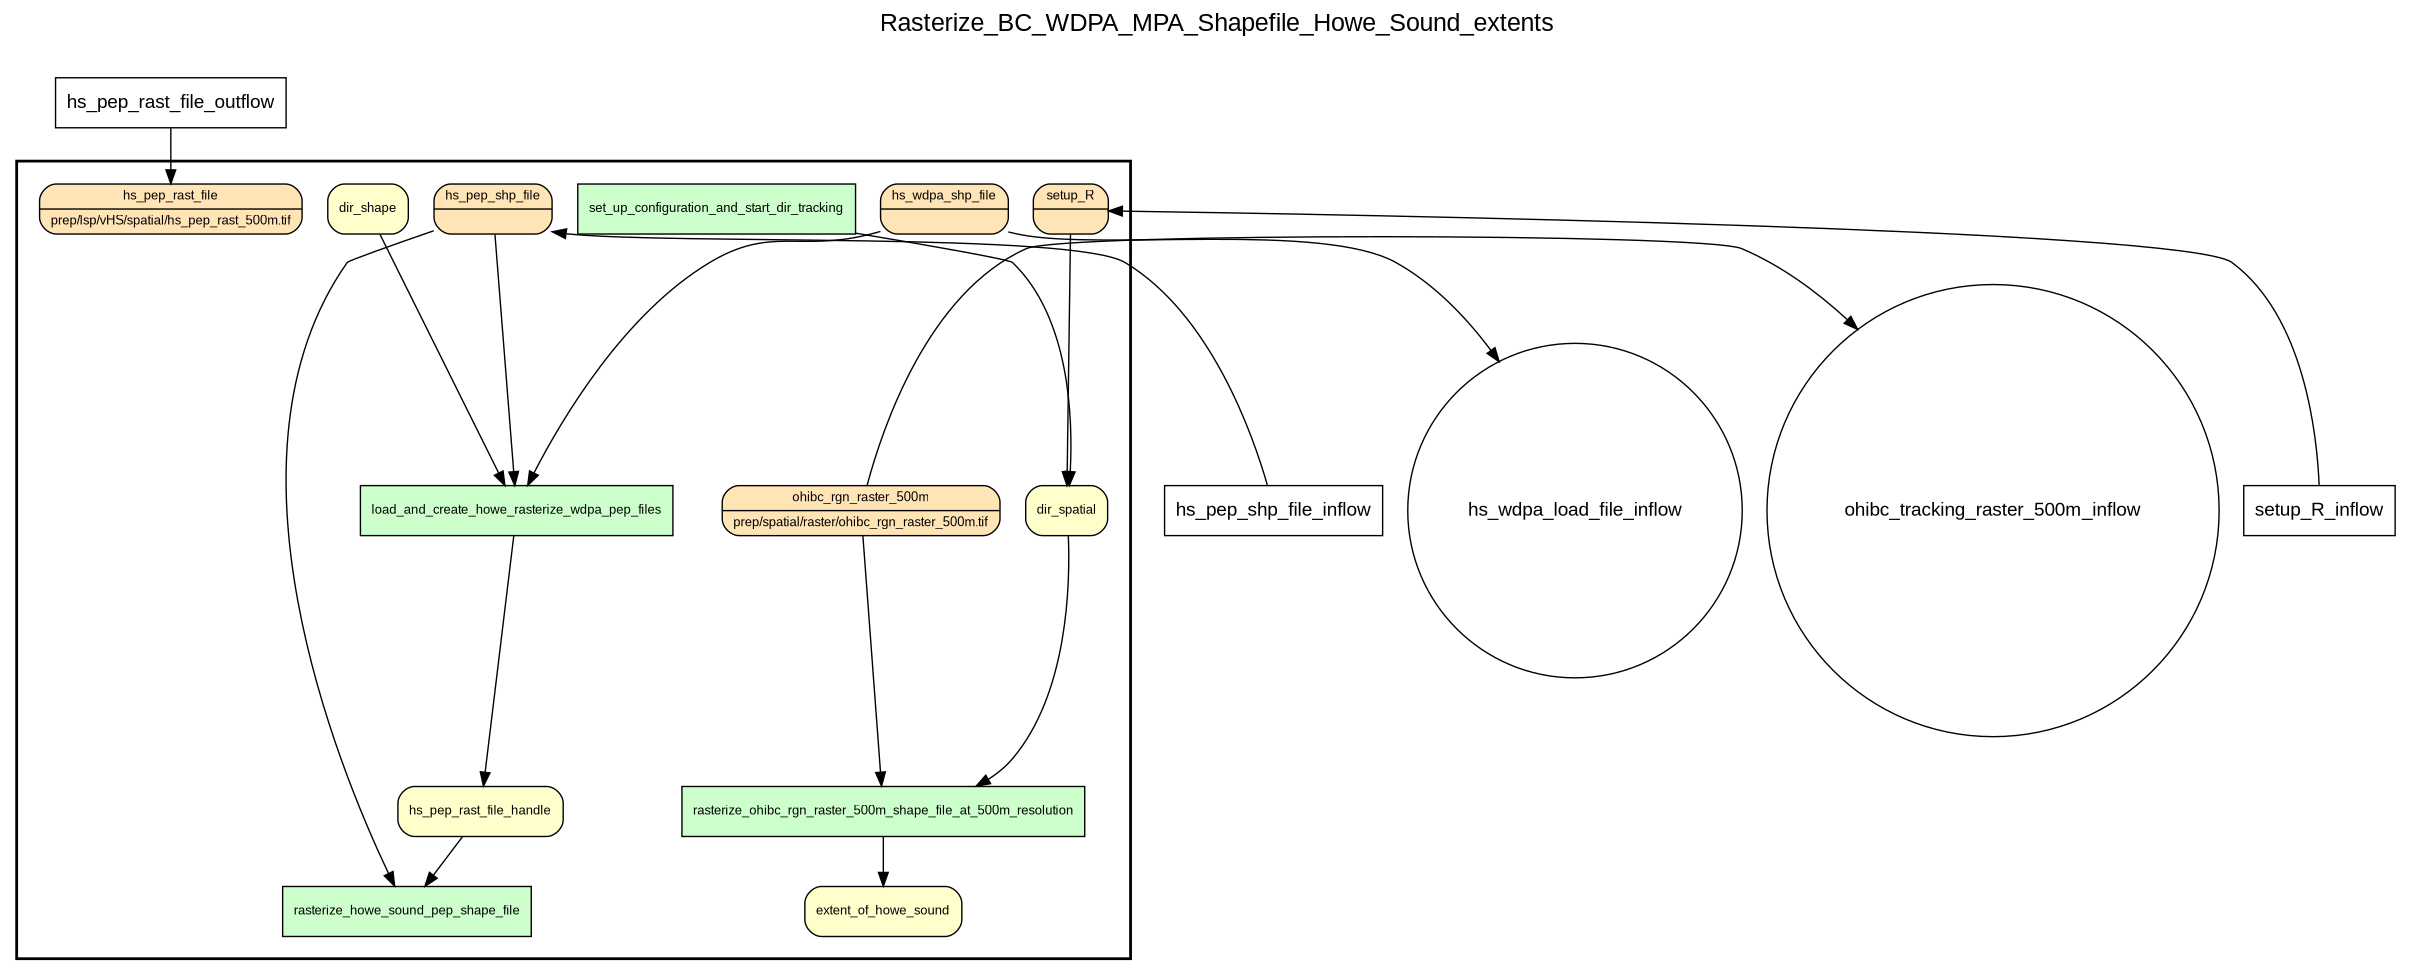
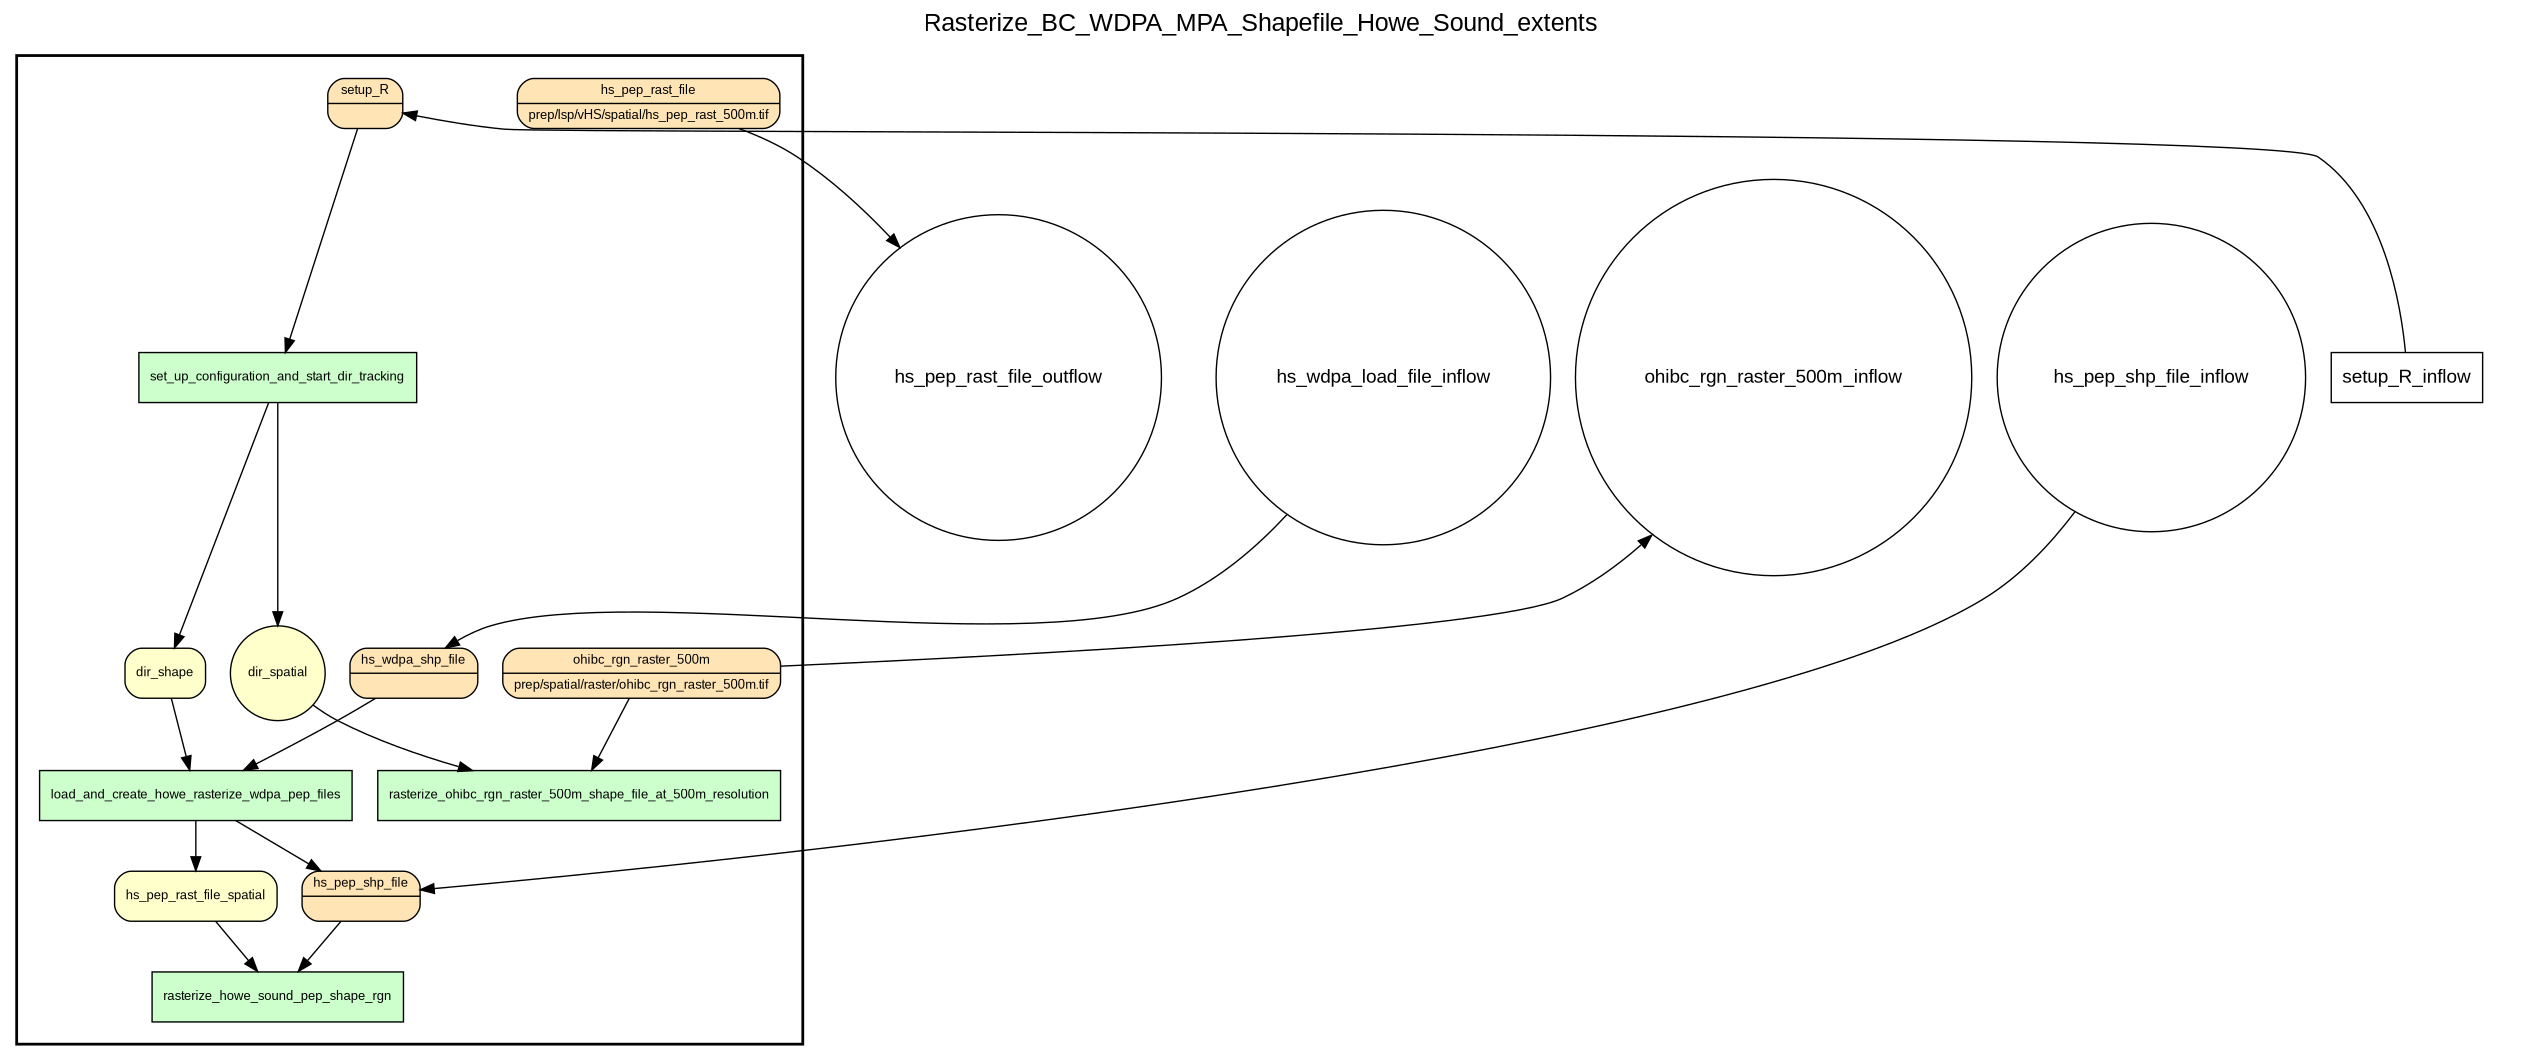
(171, 103) -> (999, 378)
(171, 149) -> (821, 174)
(1333, 246) -> (886, 621)
(1069, 347) -> (324, 234)
(504, 353) -> (272, 842)
(1067, 511) -> (278, 673)
(1274, 511) -> (2151, 378)
(1993, 511) -> (1774, 378)
none -> (224, 519)
(481, 811) -> (196, 896)
(407, 911) -> (278, 997)
(883, 911) -> none
